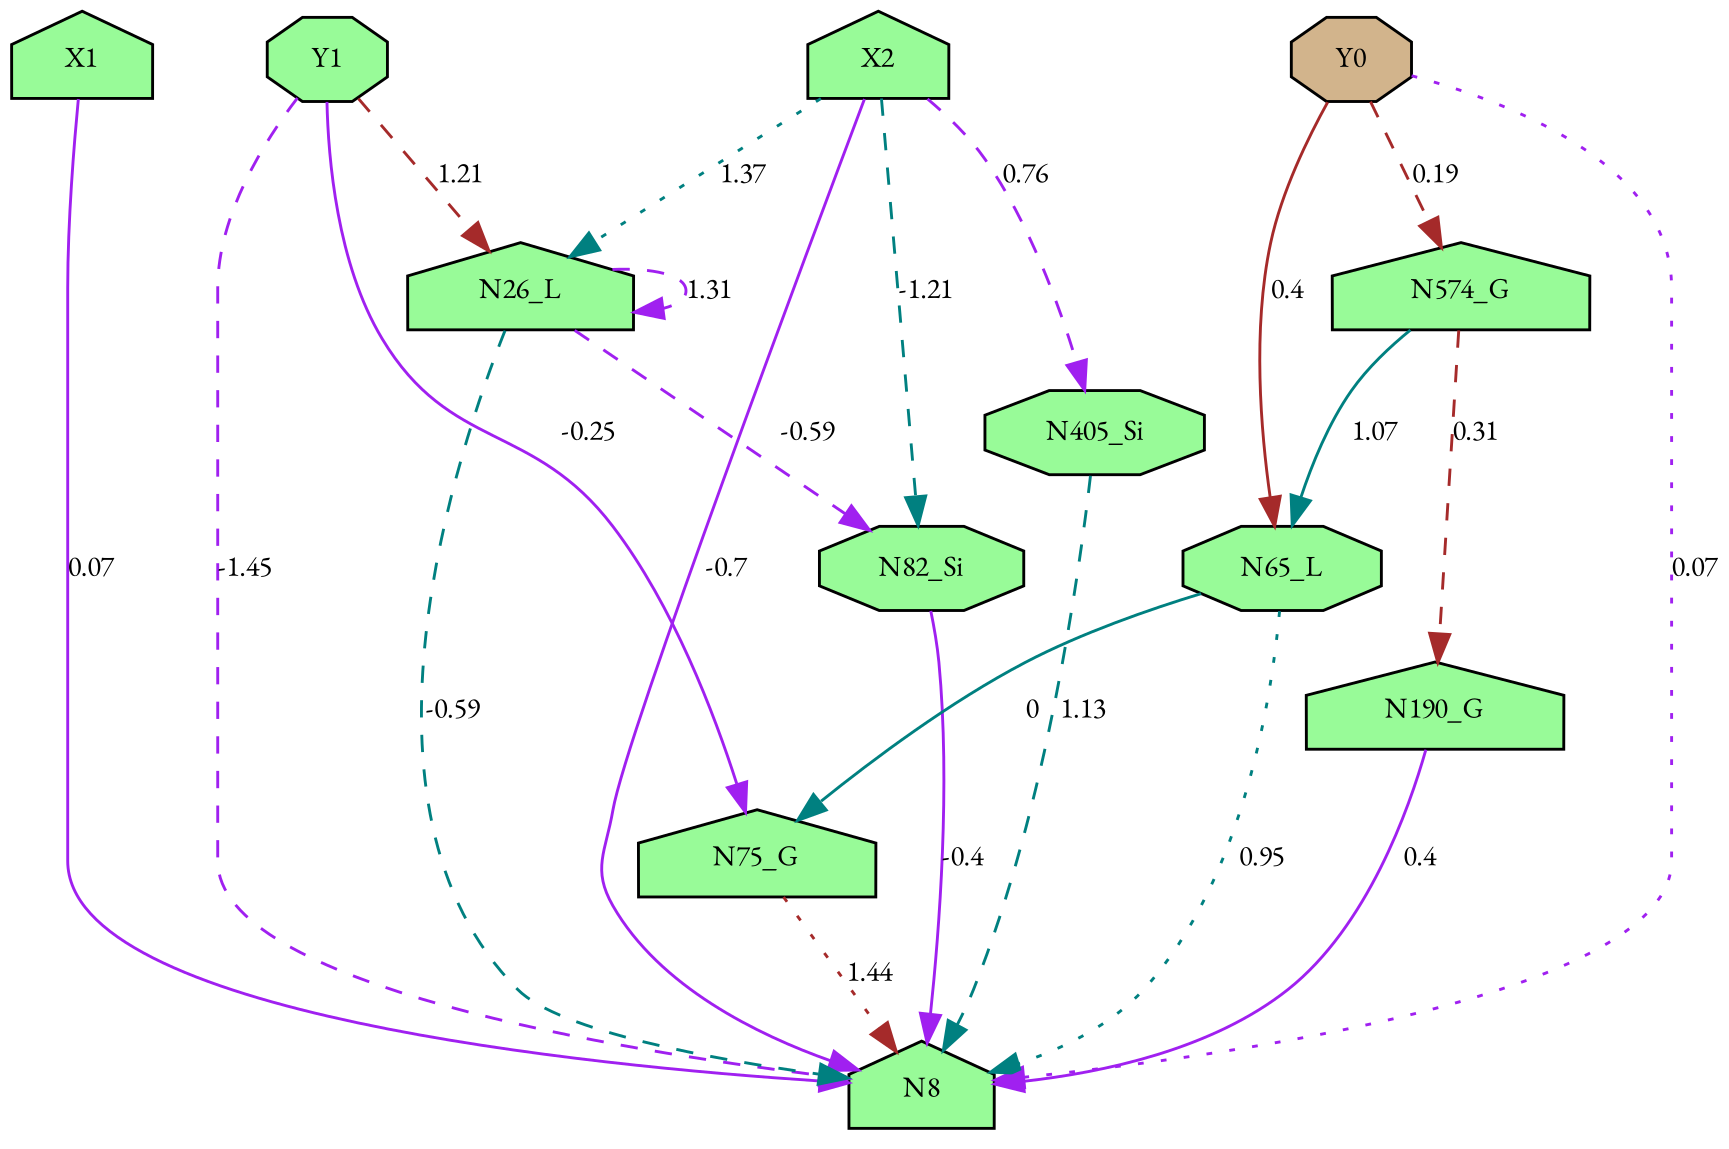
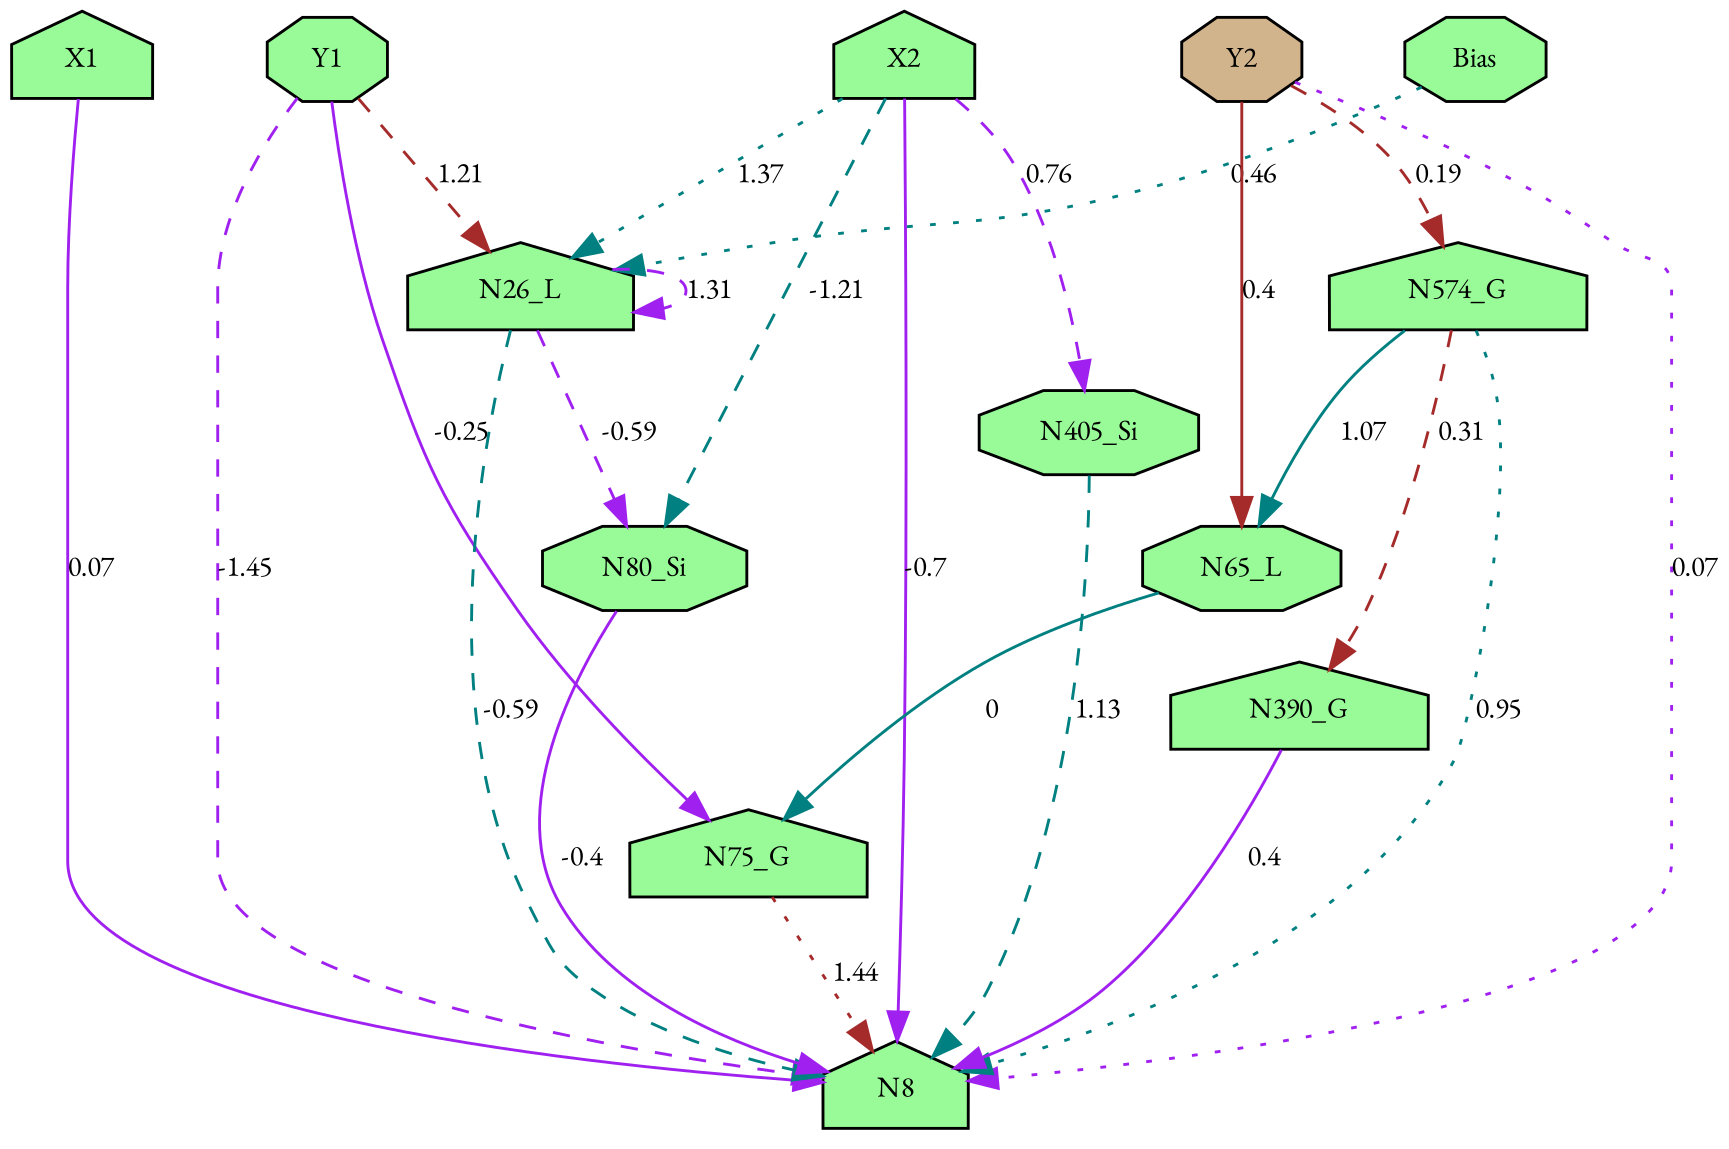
(1351, 59) -> (1242, 59)
none -> (1475, 59)
(922, 568) -> (645, 568)
(1435, 710) -> (1299, 710)
(1213, 880) -> (1418, 814)
